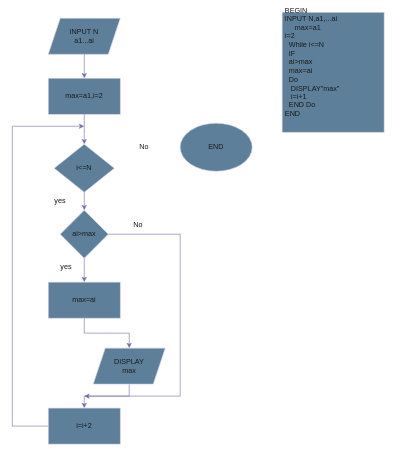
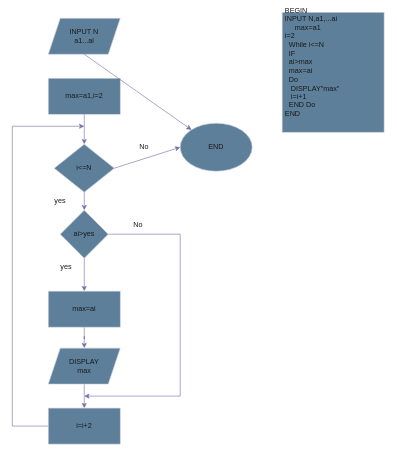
(84, 72) -> (137, 91)
none -> (145, 159)
(84, 234) -> (84, 234)
(84, 300) -> (84, 309)
(129, 366) -> (84, 366)
